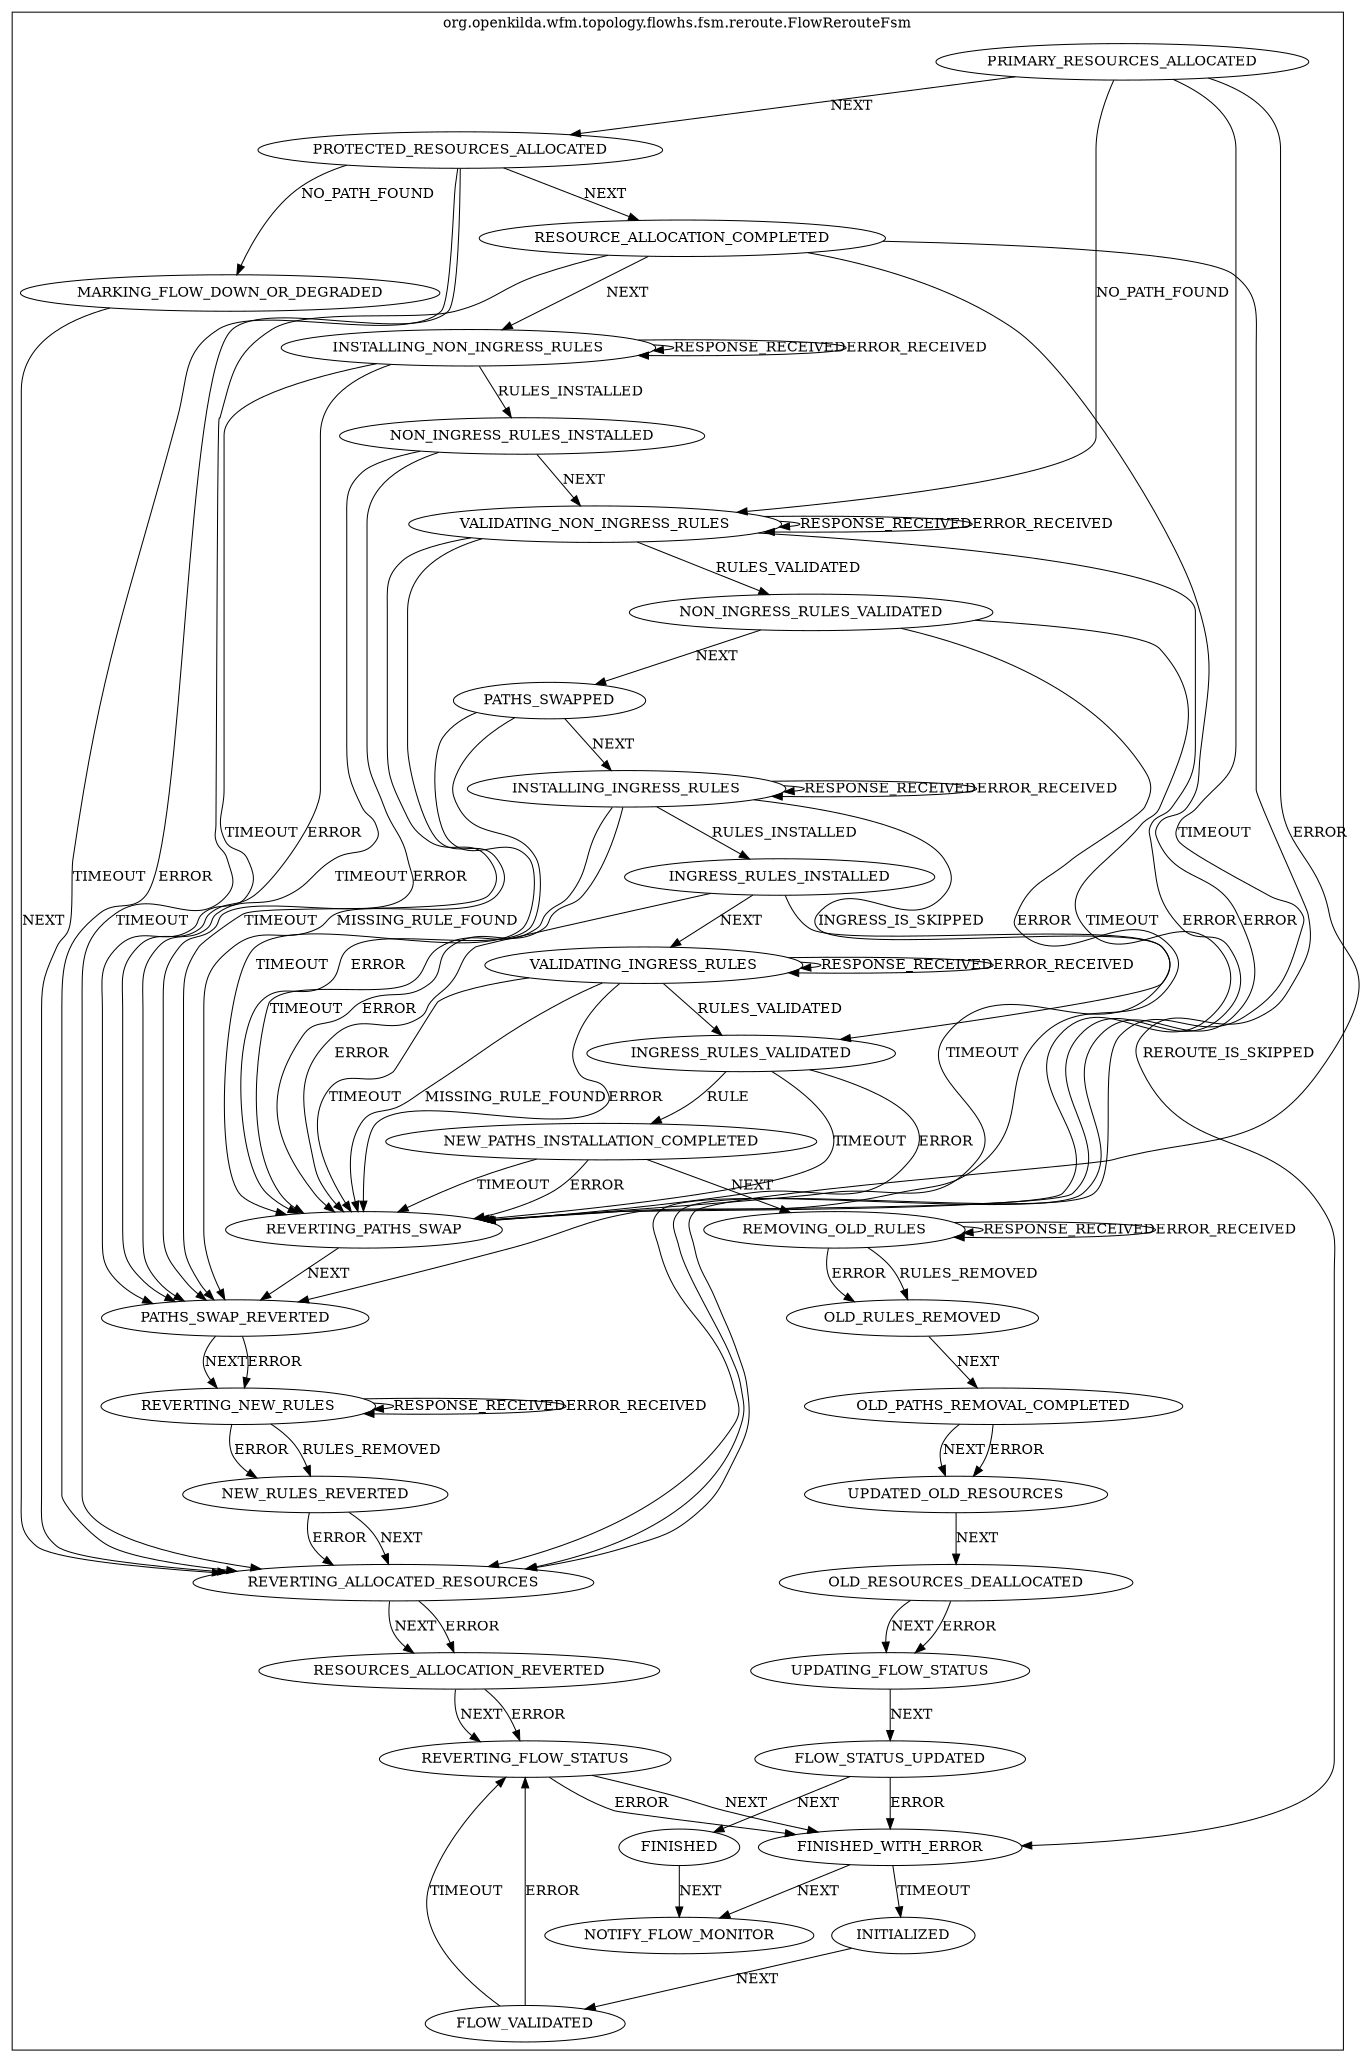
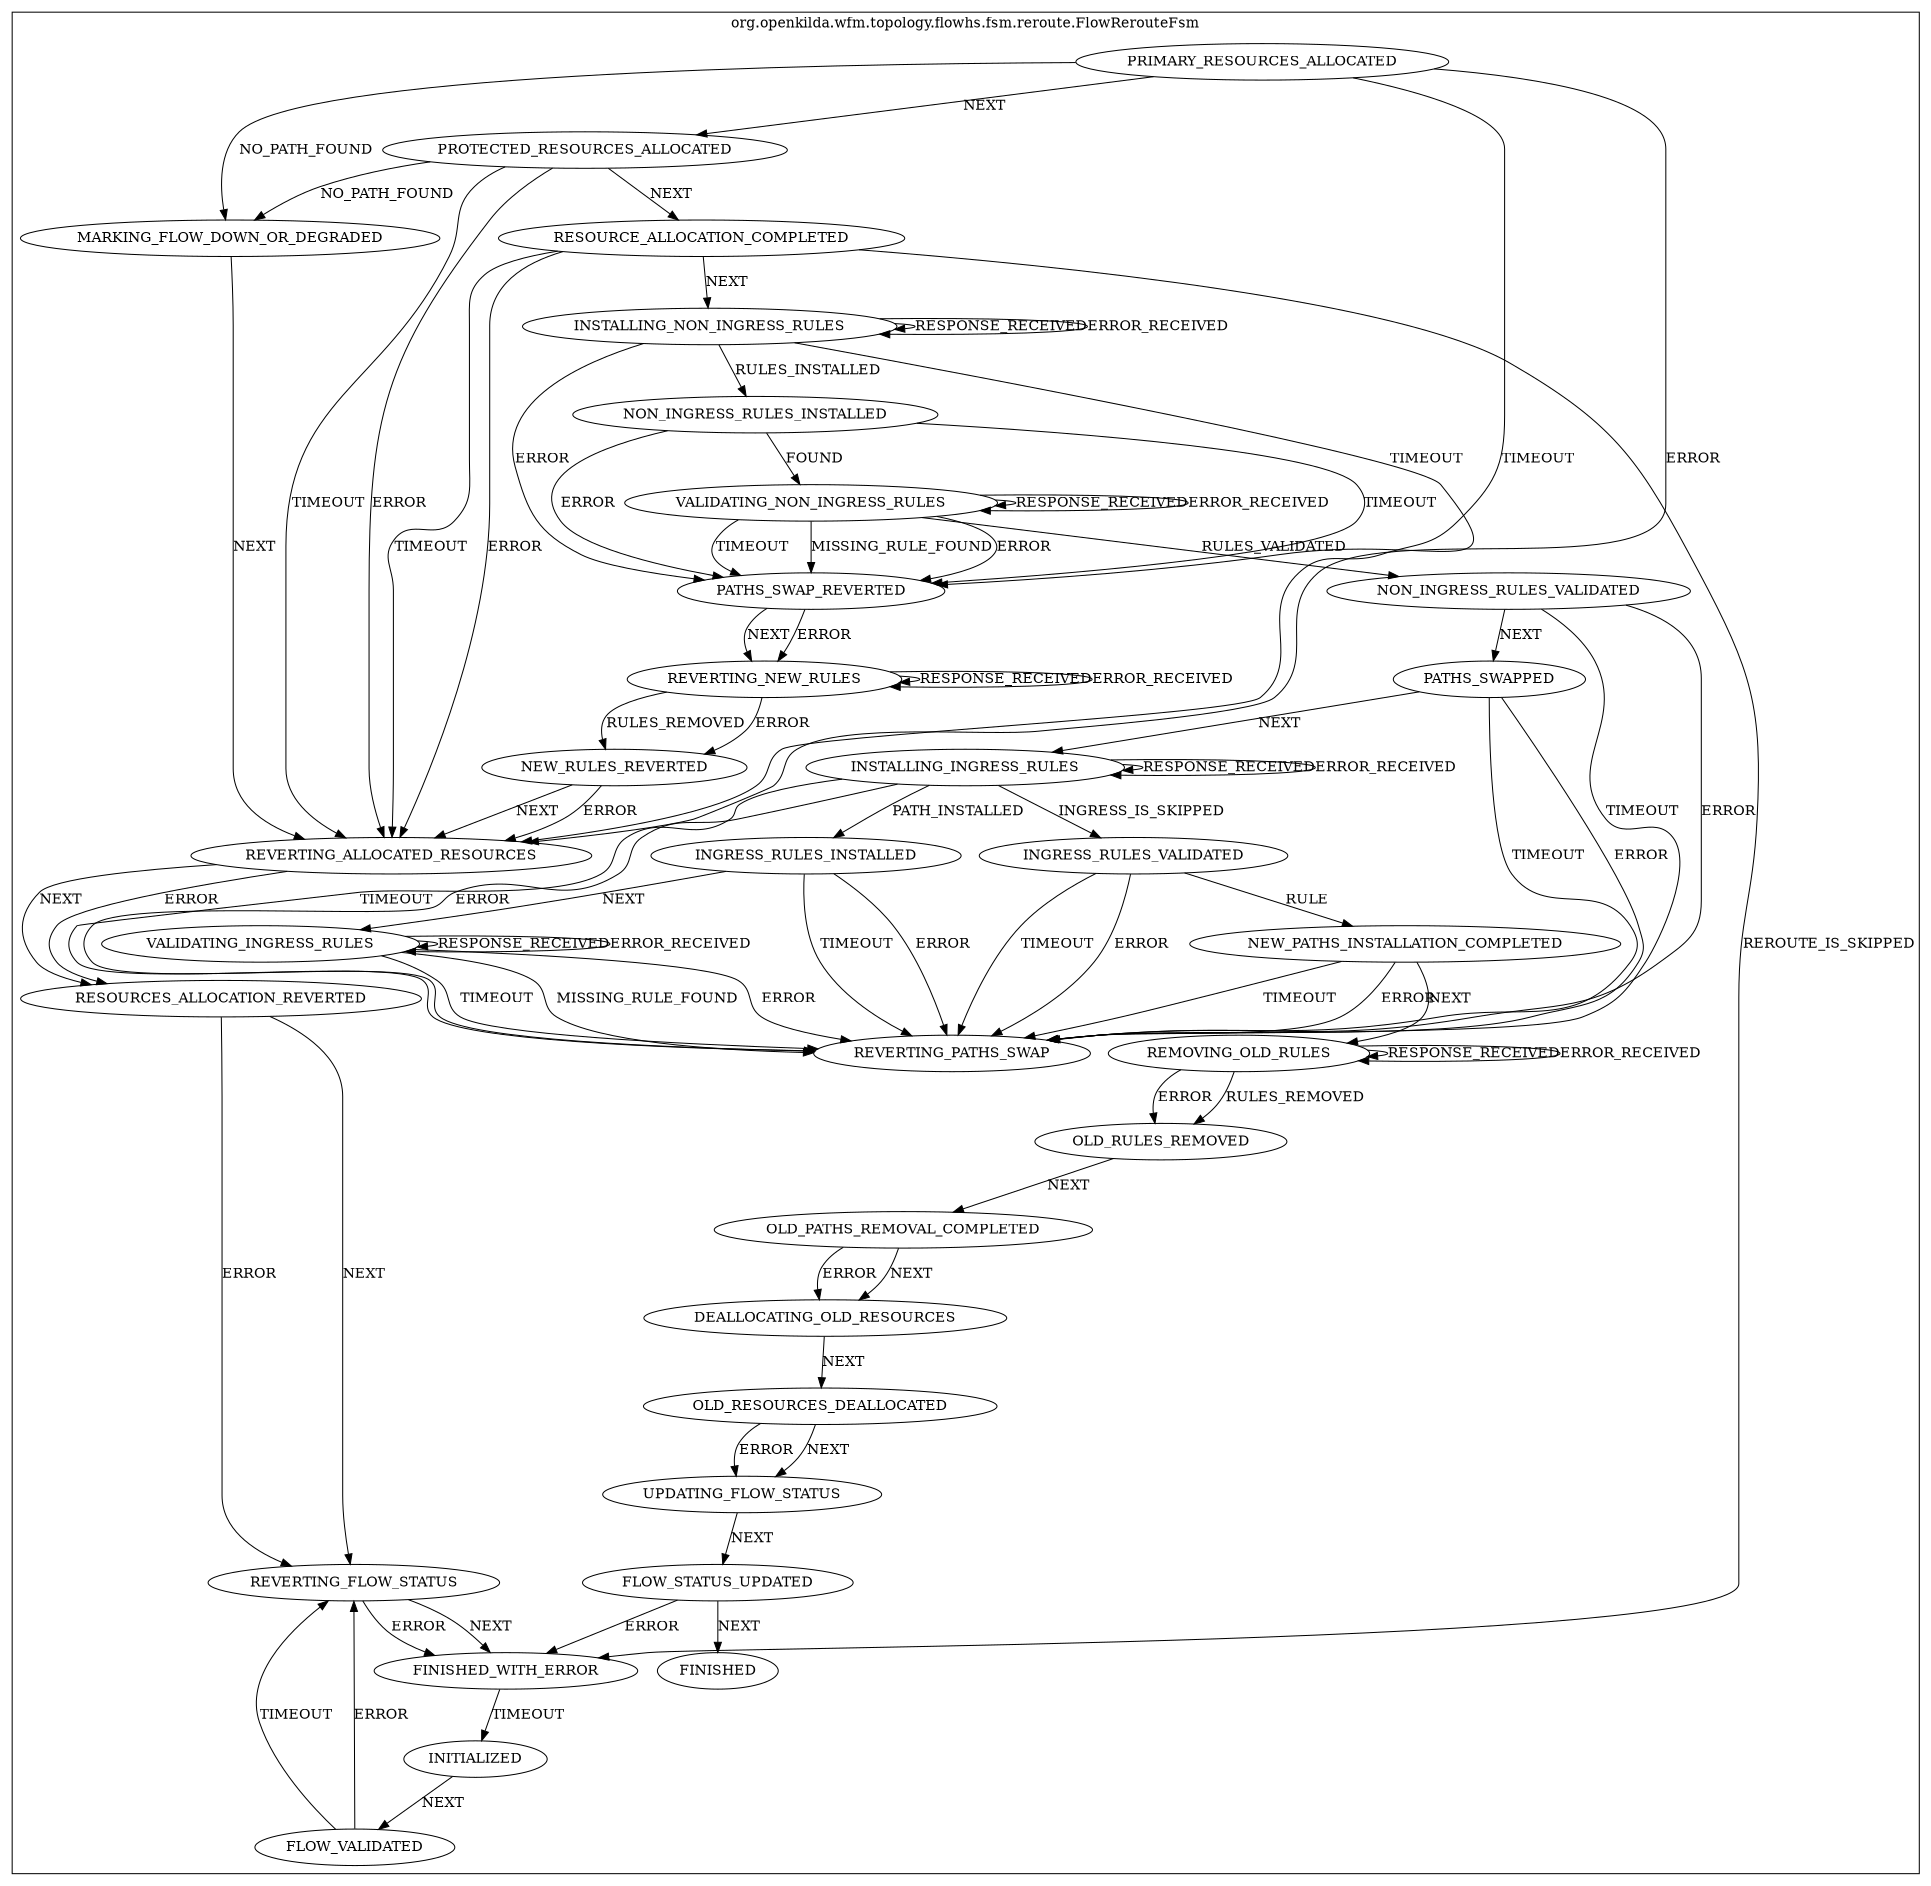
(1095, 438) -> (613, 74)
(584, 480) -> (815, 459)
(785, 833) -> (958, 812)
(689, 1006) -> none
(304, 1271) -> none
(956, 1494) -> (825, 1318)
(679, 1936) -> none
